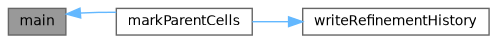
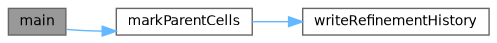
(98, 12) -> (84, 31)
